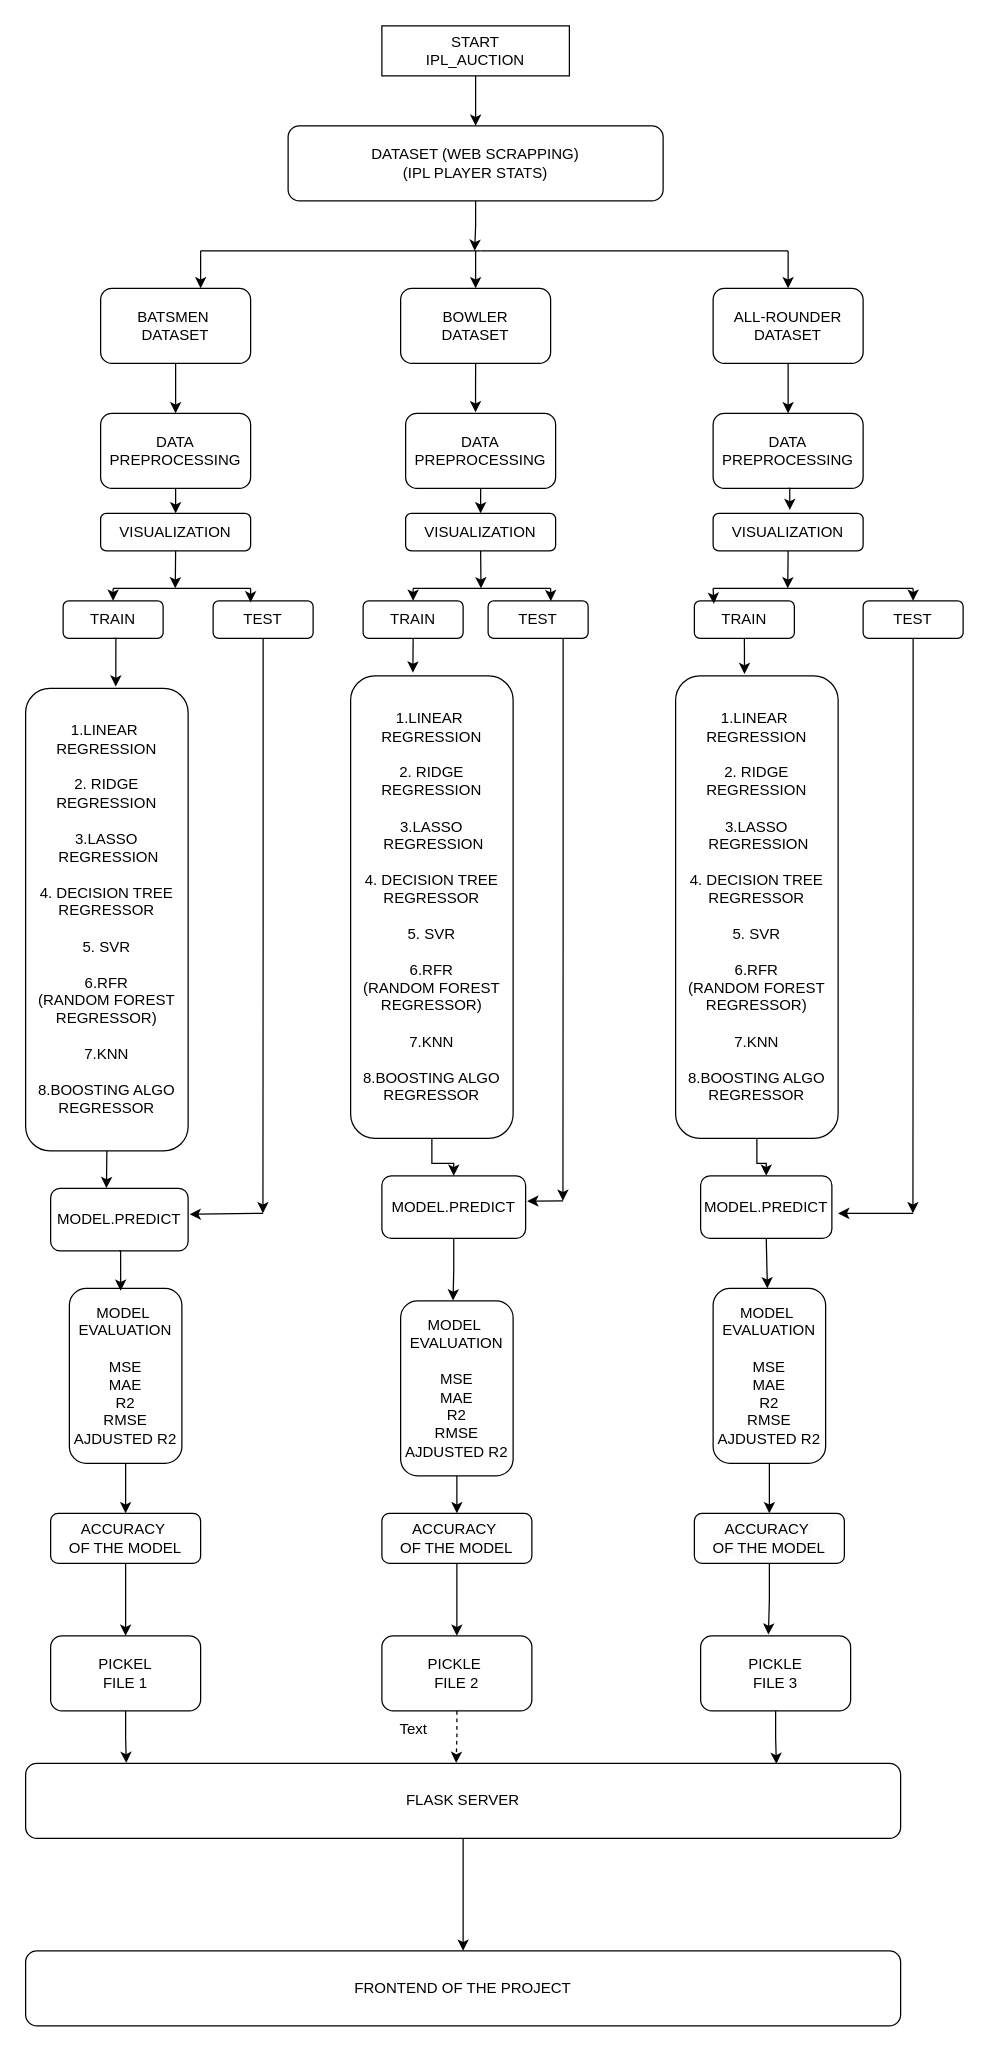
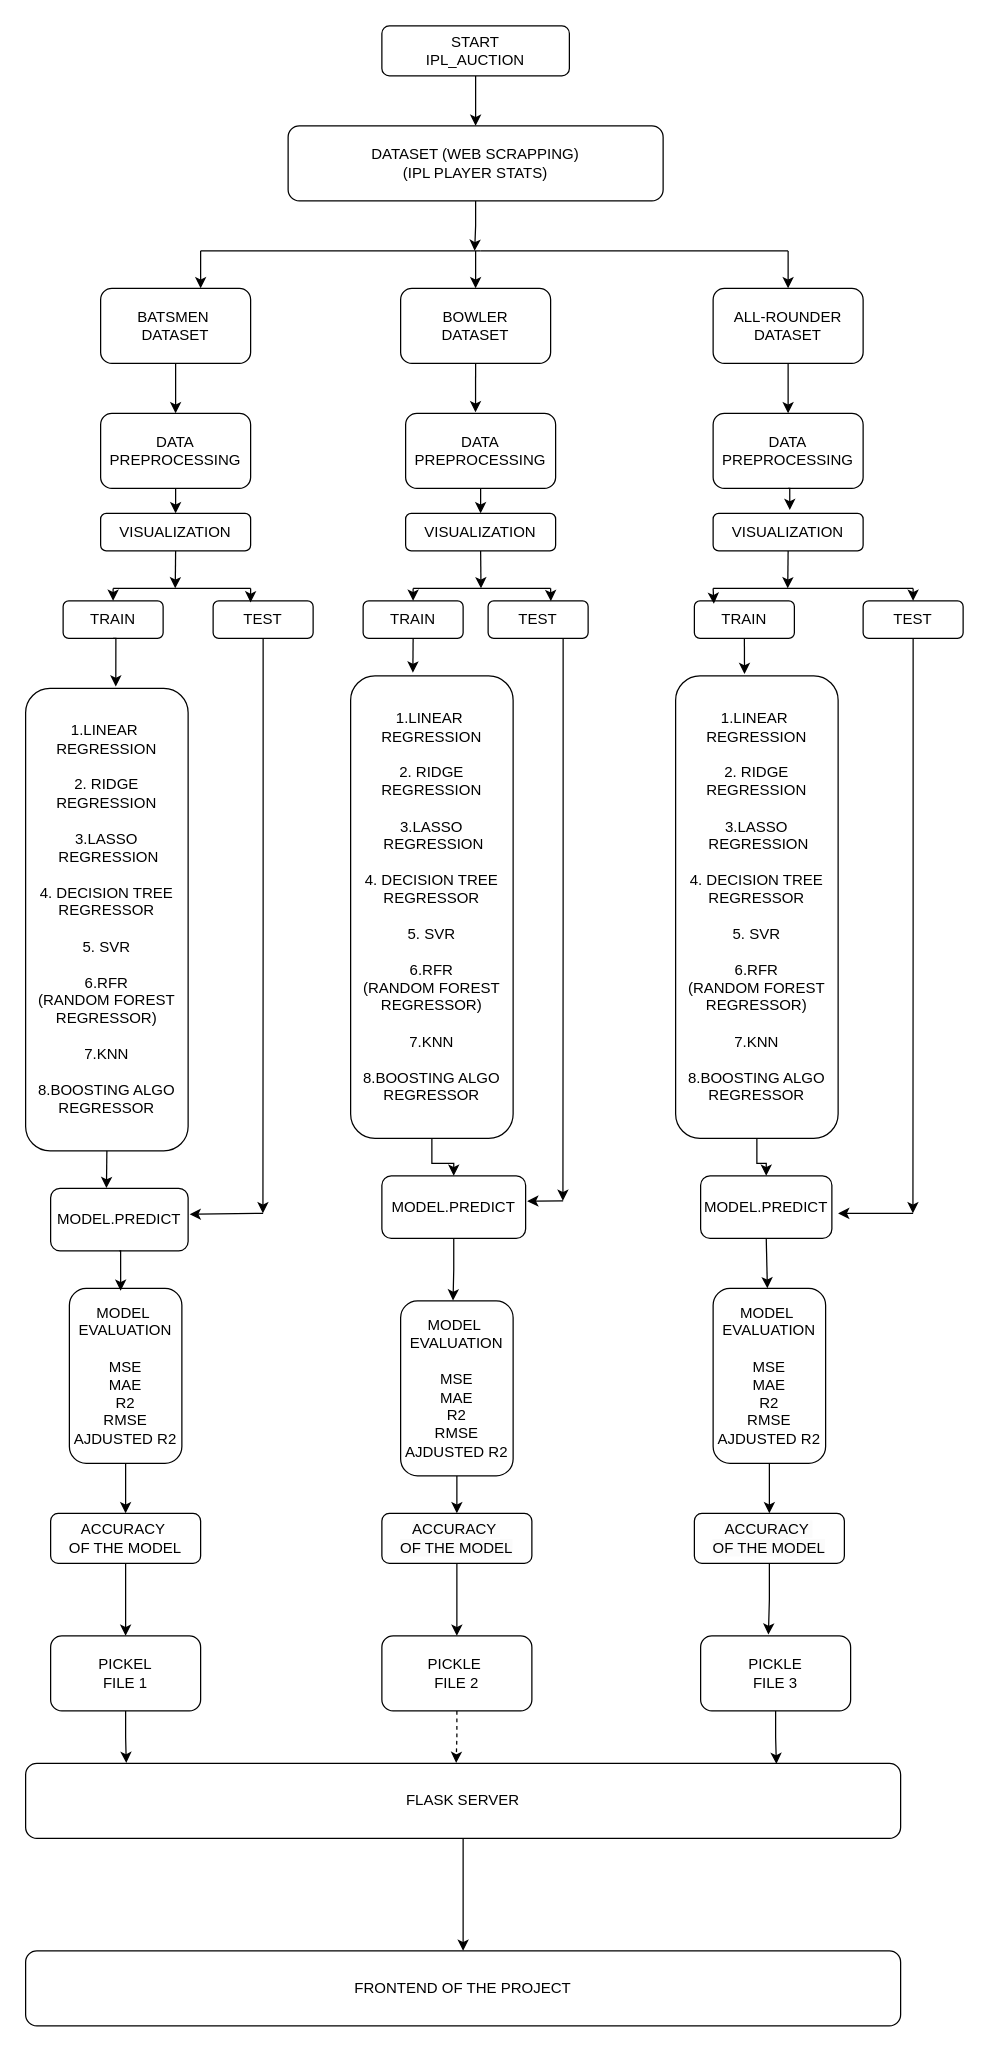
(476, 51) -> (476, 51)
(413, 1729) -> none
